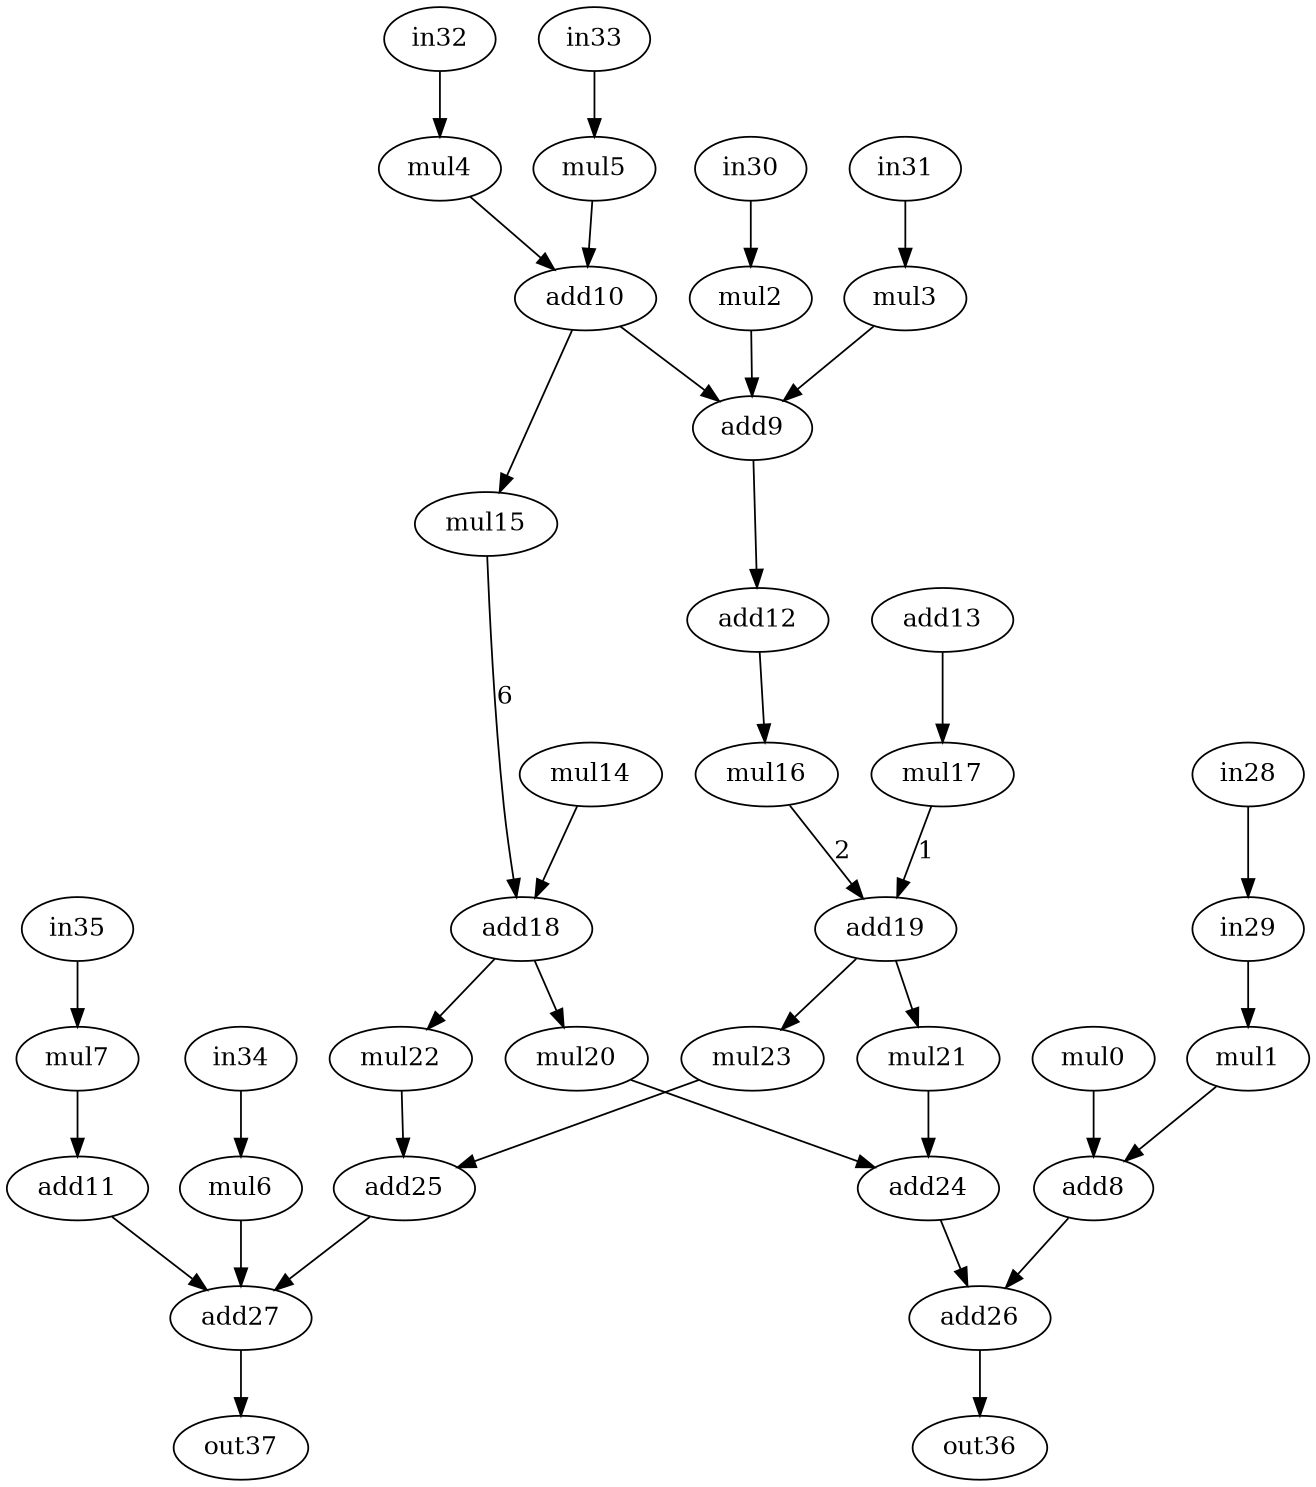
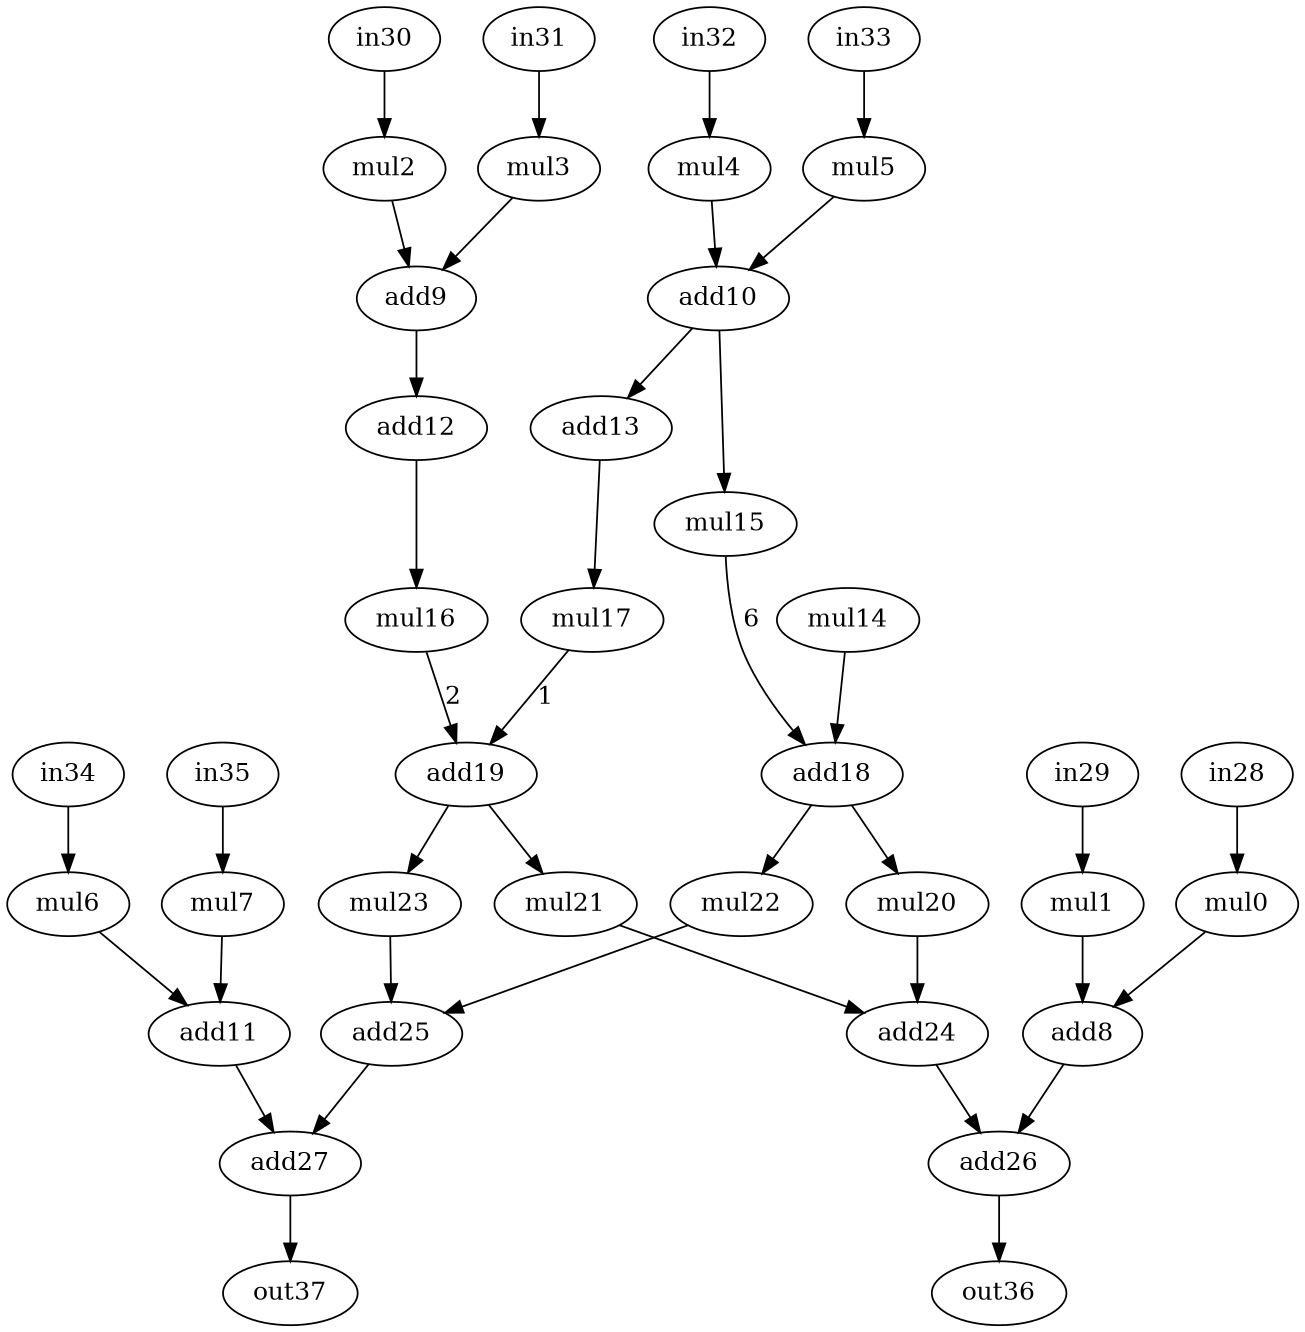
(663, 358) -> (666, 356)
(1248, 843) -> (1237, 831)
(241, 1244) -> (136, 963)
